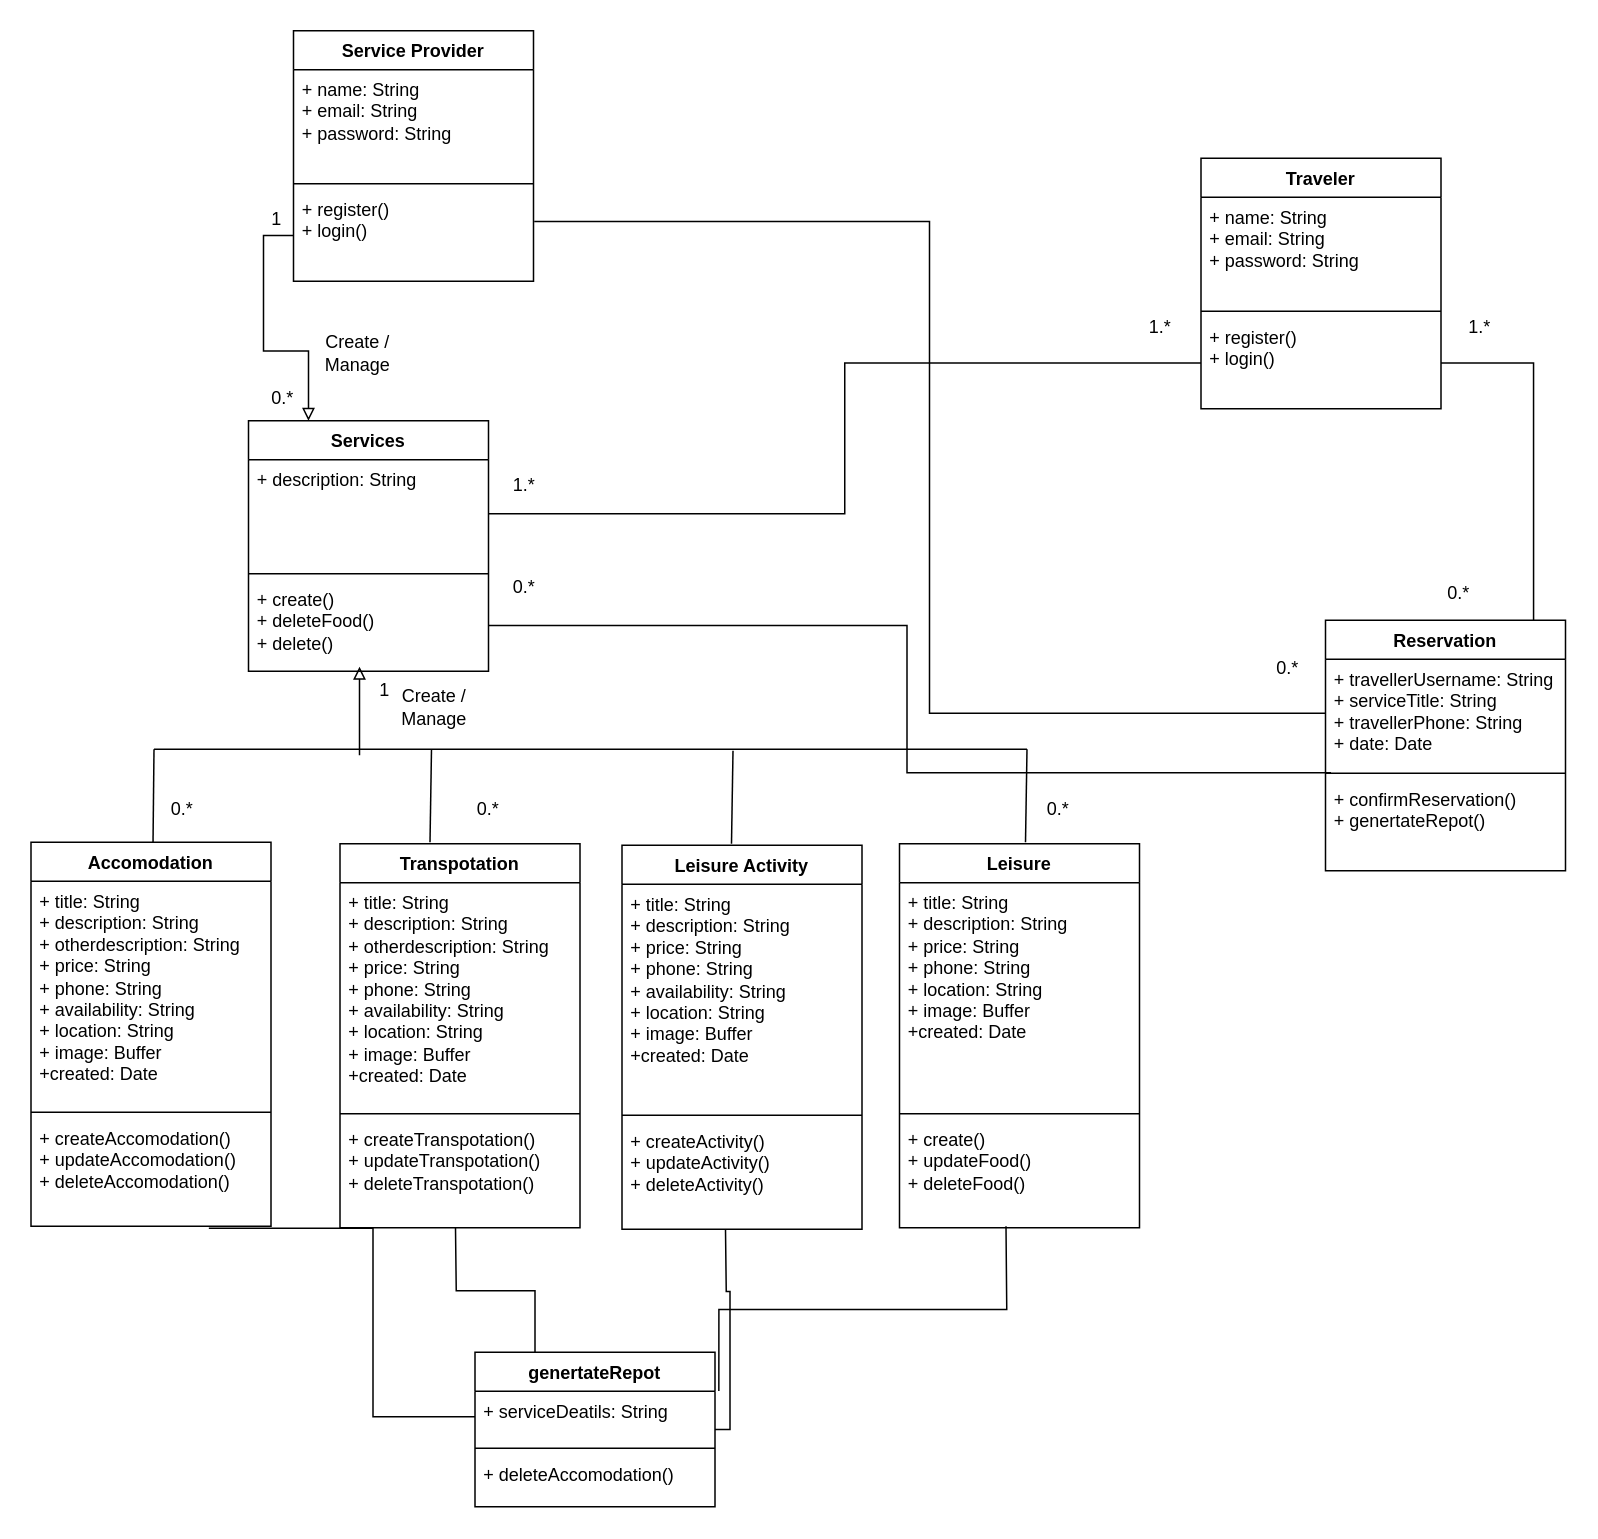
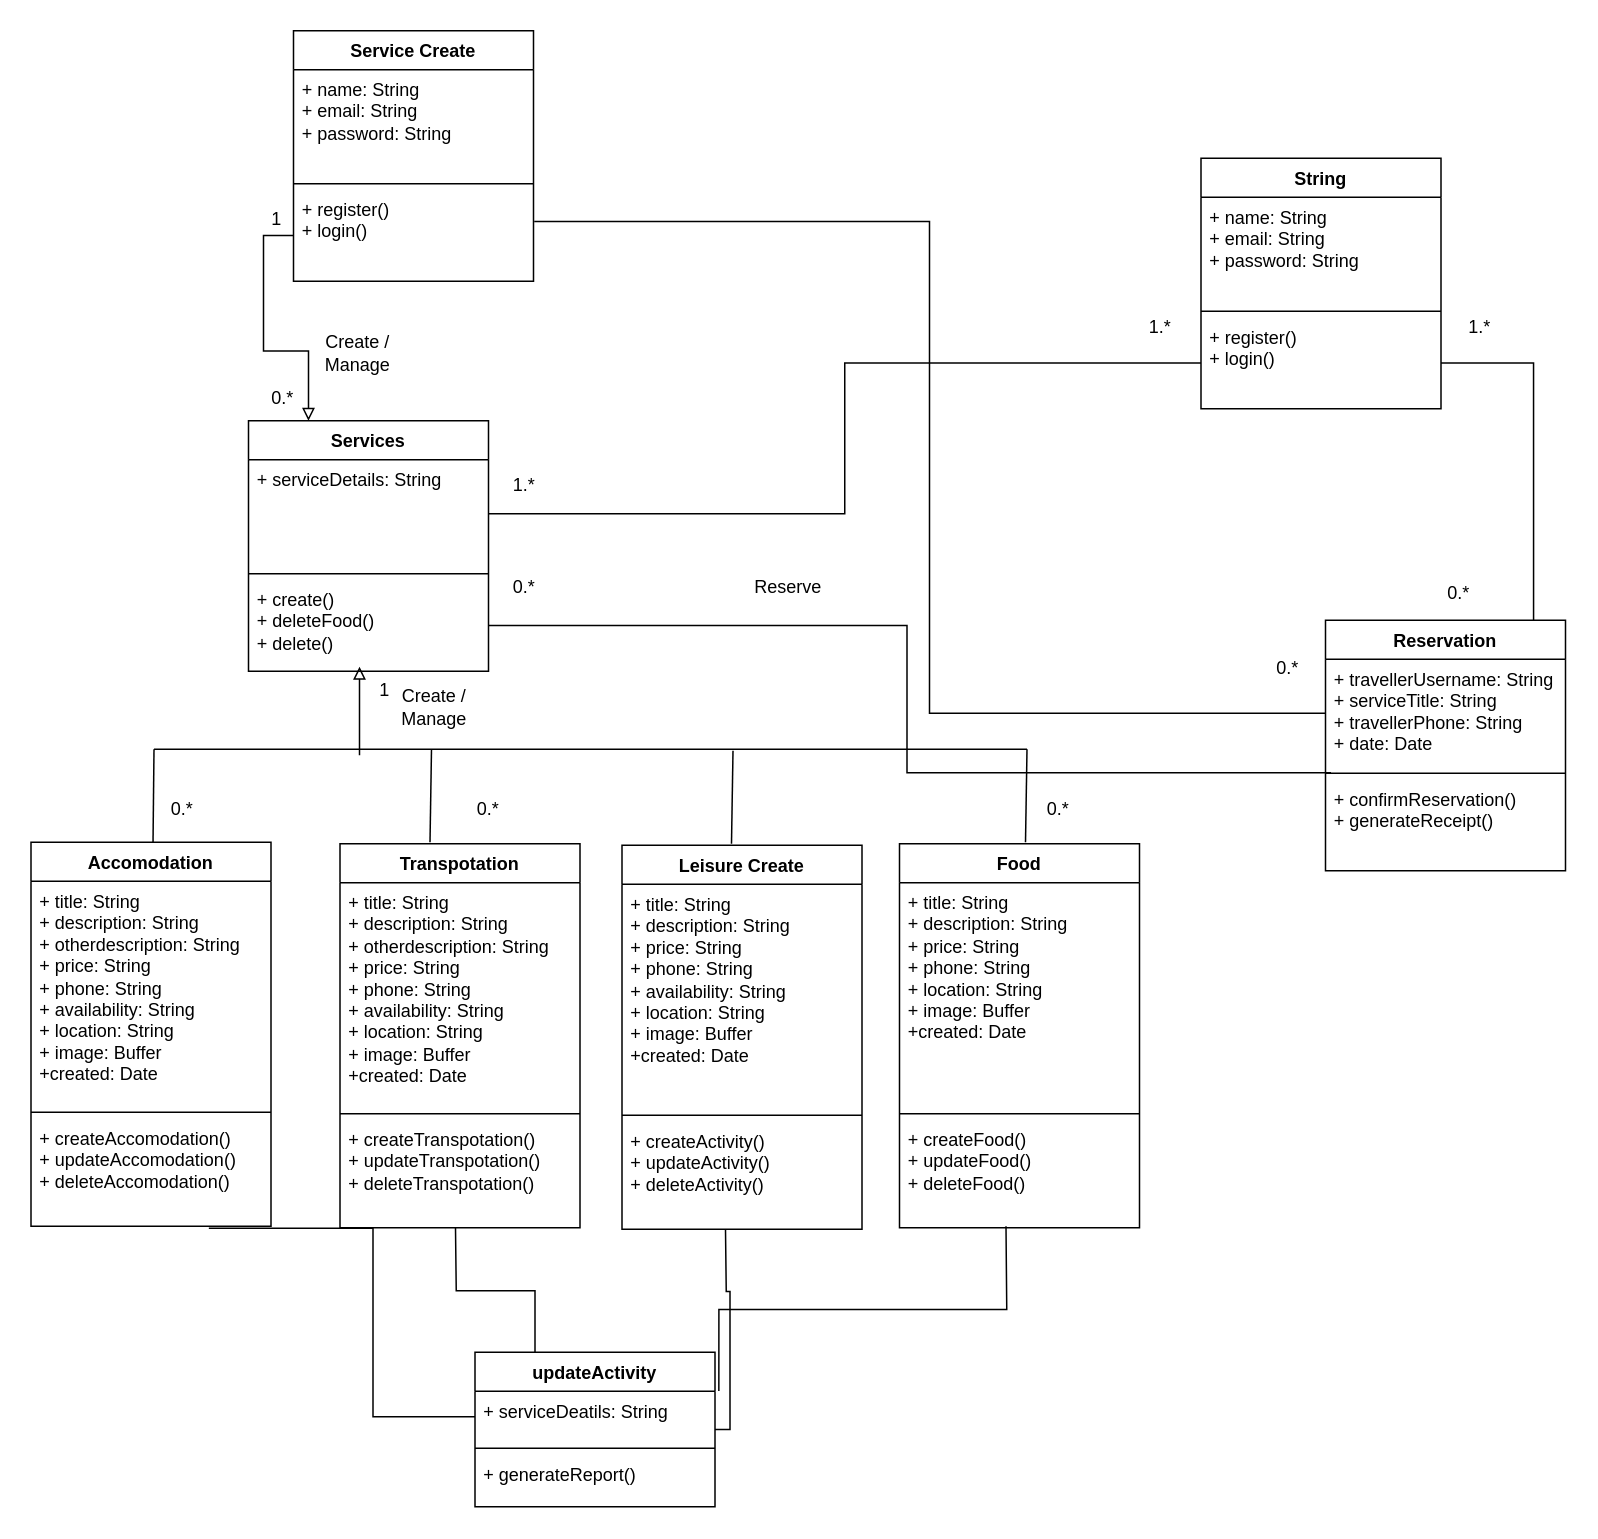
(413, 52) -> (413, 52)
(1321, 180) -> (1321, 180)
(349, 481) -> (362, 481)
none -> (788, 587)
(1438, 811) -> (1438, 811)
(1019, 865) -> (1019, 865)
(742, 867) -> (742, 867)
(976, 1163) -> (976, 1163)
(595, 1374) -> (595, 1374)
(588, 1476) -> (572, 1476)
